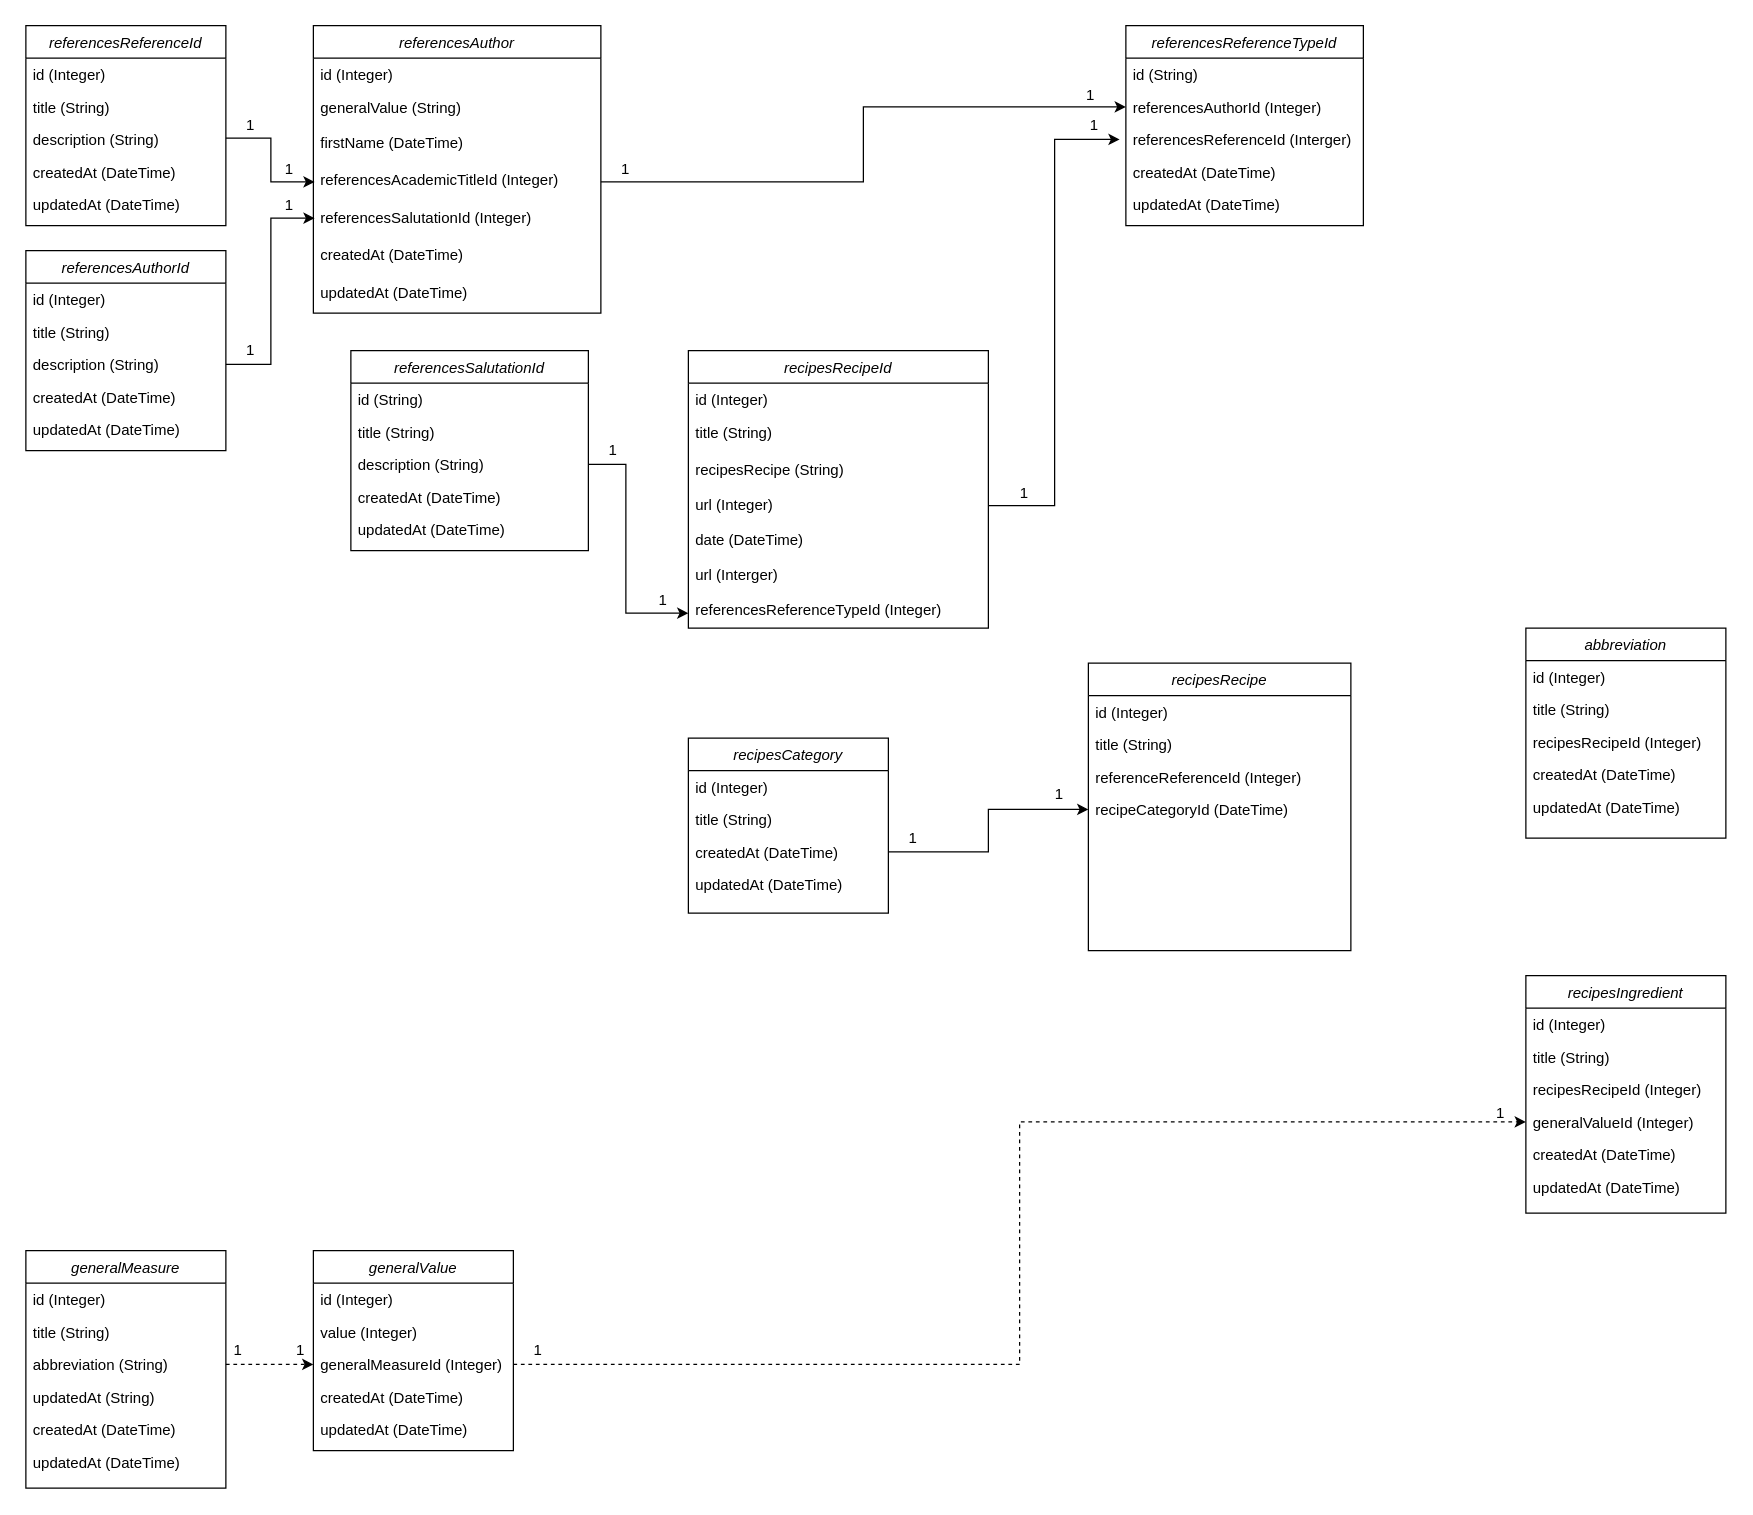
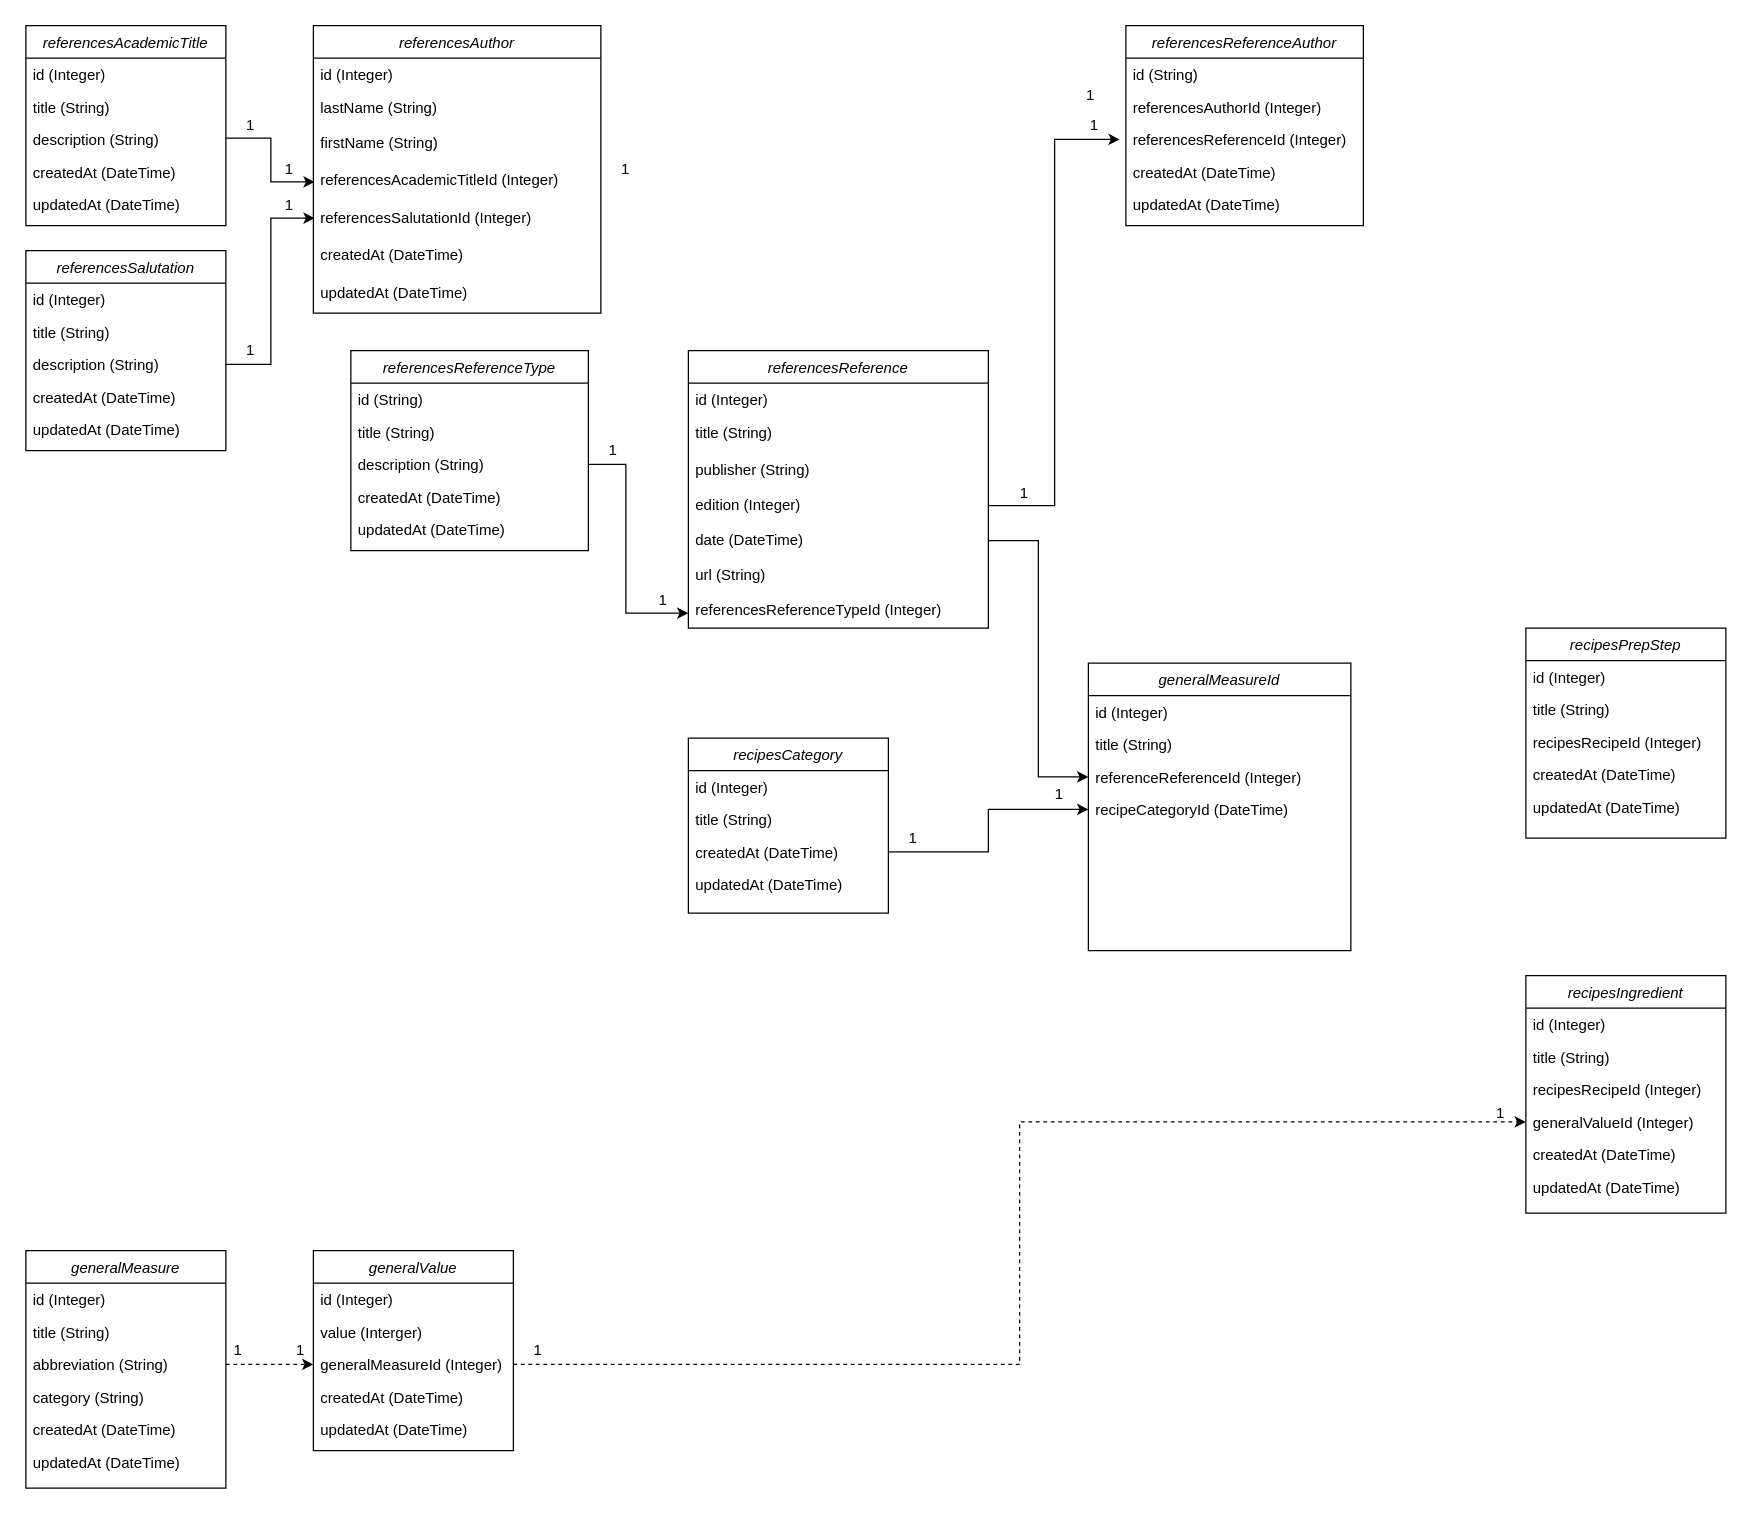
(125, 43) -> (125, 43)
(1244, 43) -> (1244, 43)
(400, 108) -> (386, 108)
(1265, 140) -> (1261, 140)
(398, 143) -> (390, 143)
(863, 148) -> none
(125, 268) -> (125, 268)
(469, 368) -> (469, 368)
(838, 368) -> (838, 368)
(780, 470) -> (763, 470)
(746, 505) -> (761, 505)
(750, 575) -> (740, 575)
(1625, 645) -> (1625, 645)
none -> (1038, 656)
(1219, 680) -> (1219, 680)
(379, 1333) -> (383, 1333)
(104, 1398) -> (100, 1398)
